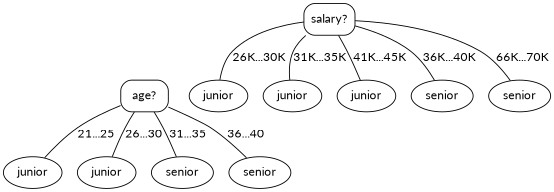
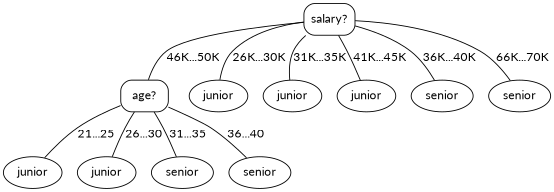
none -> (217, 34)
